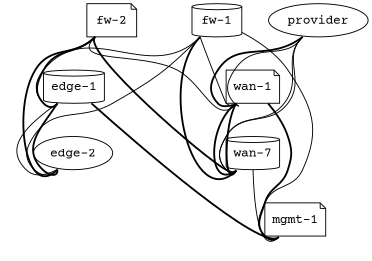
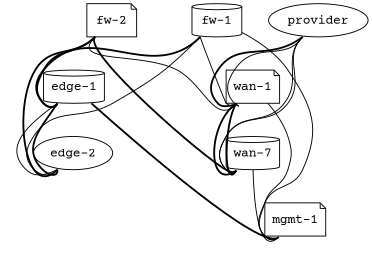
(106, 50) -> (106, 50)
(183, 123) -> none
(284, 178) -> (284, 178)
